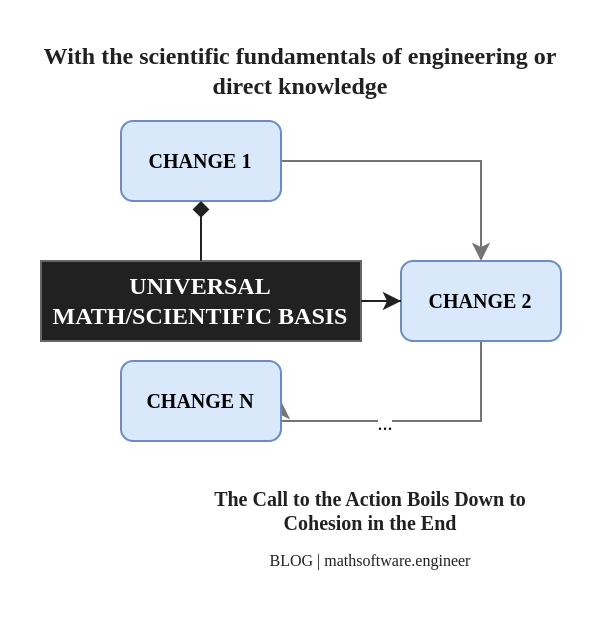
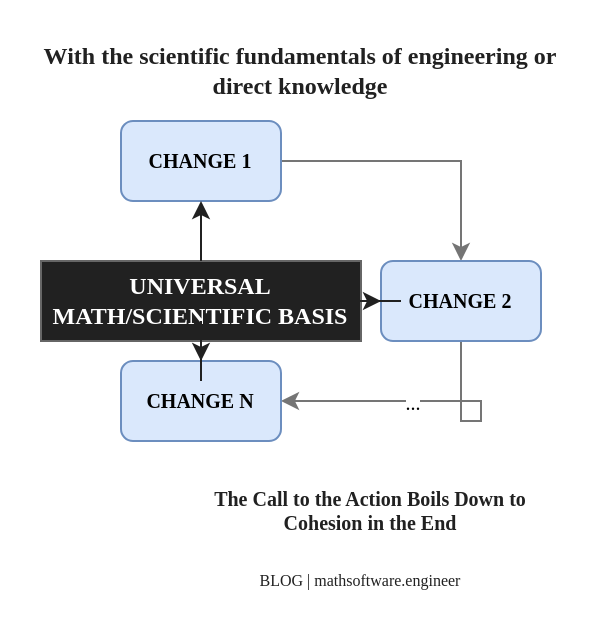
(201, 217) -> (201, 216)
(481, 301) -> (461, 301)
none -> (201, 381)
(371, 561) -> (361, 581)
